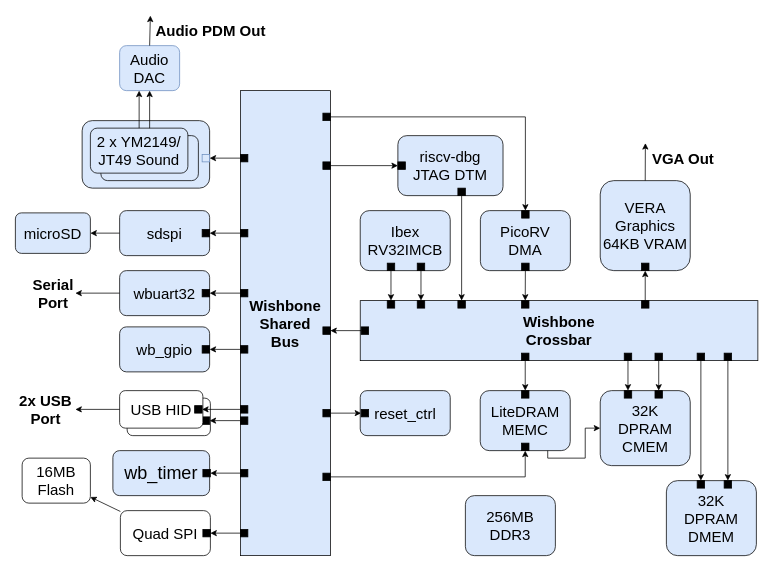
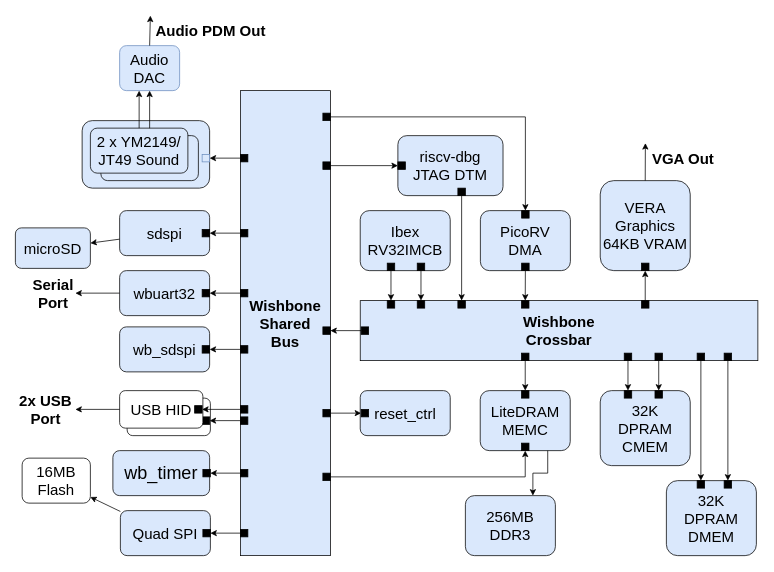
(53, 233) -> (53, 248)
(165, 349) -> (165, 349)
(585, 439) -> (548, 466)
(165, 533) -> (165, 533)
